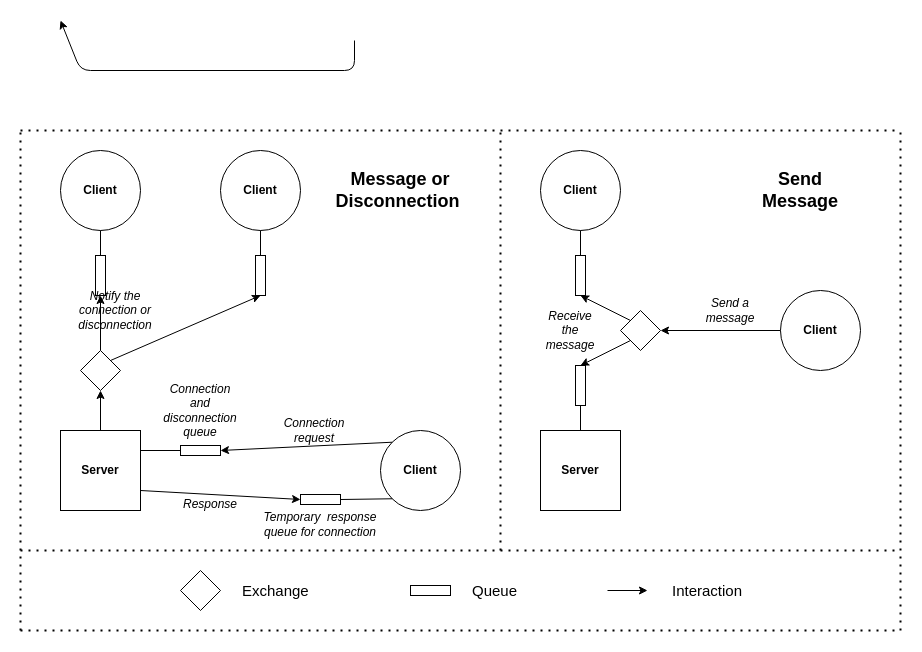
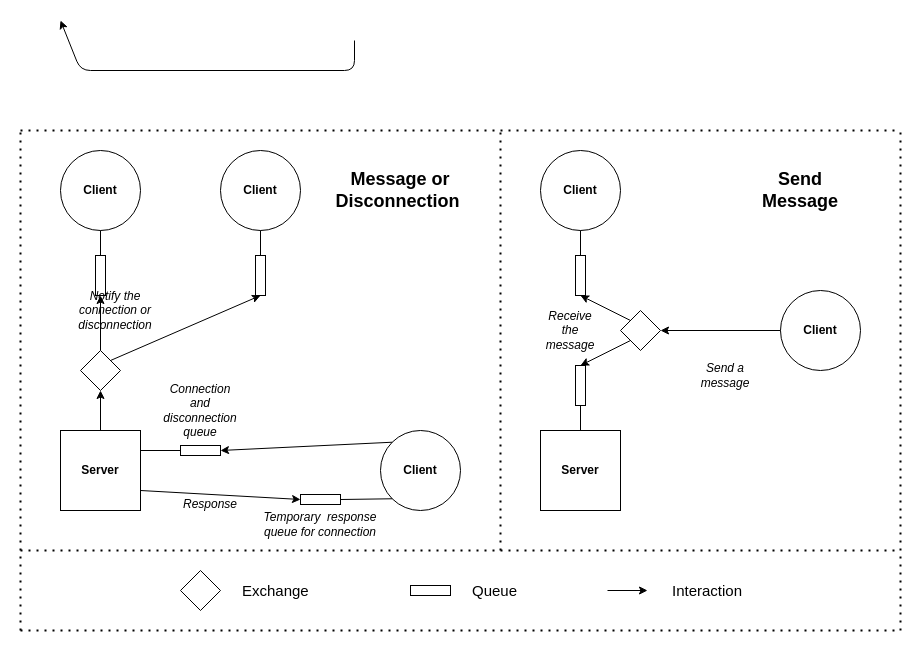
(731, 311) -> (726, 376)
(315, 431) -> none
